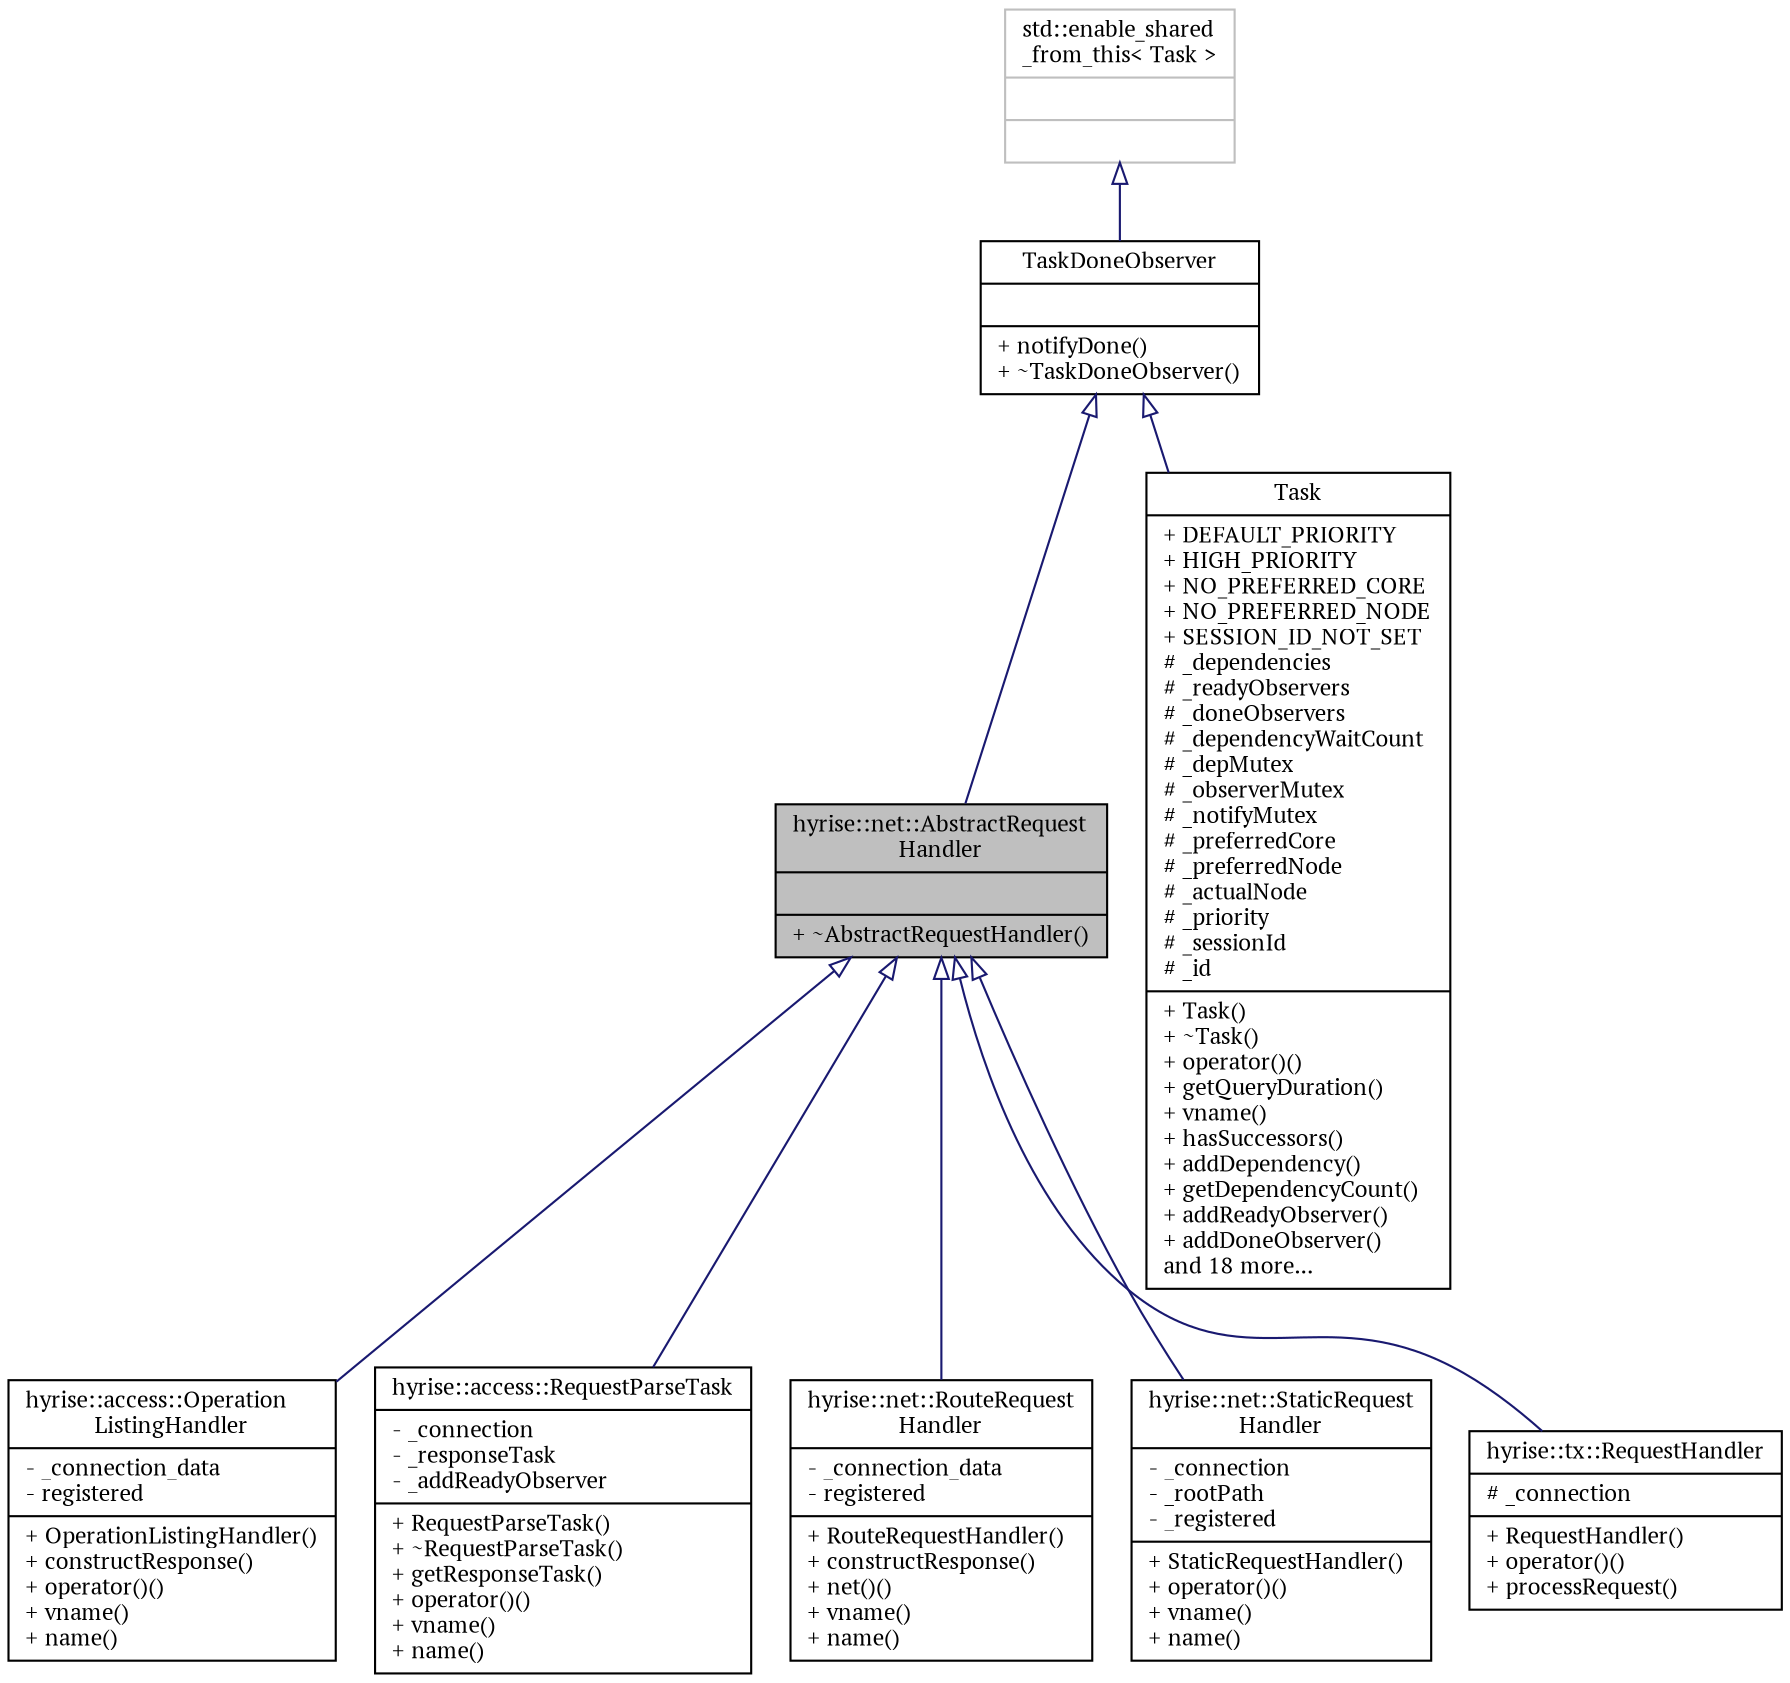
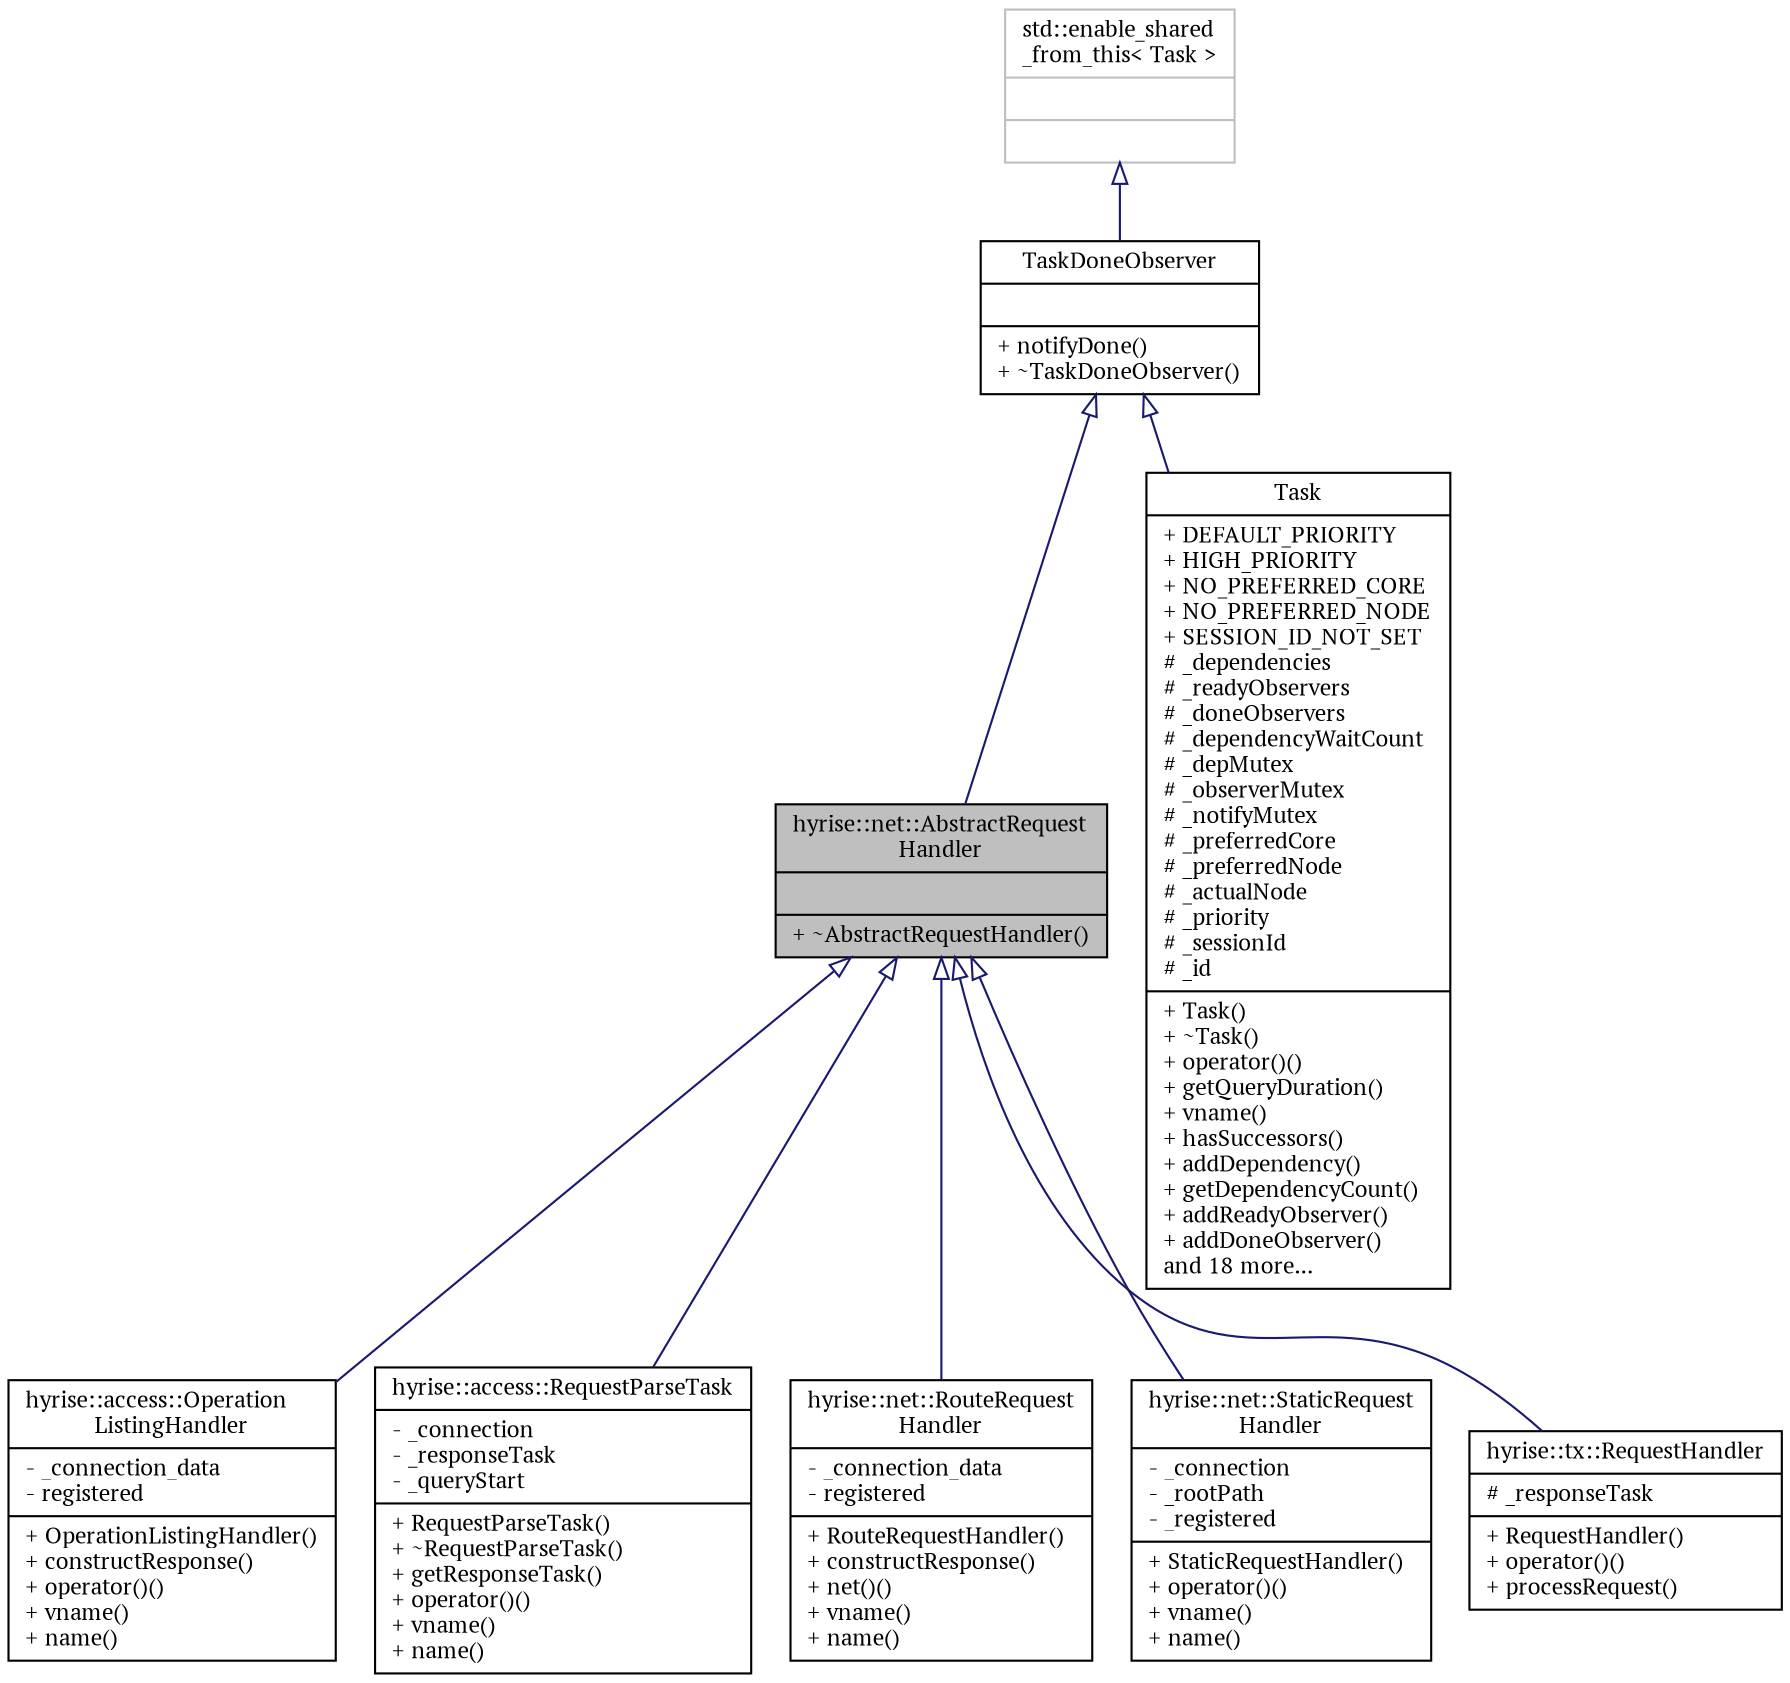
(500, 1481) -> (459, 1481)
(1560, 1494) -> (1570, 1494)
